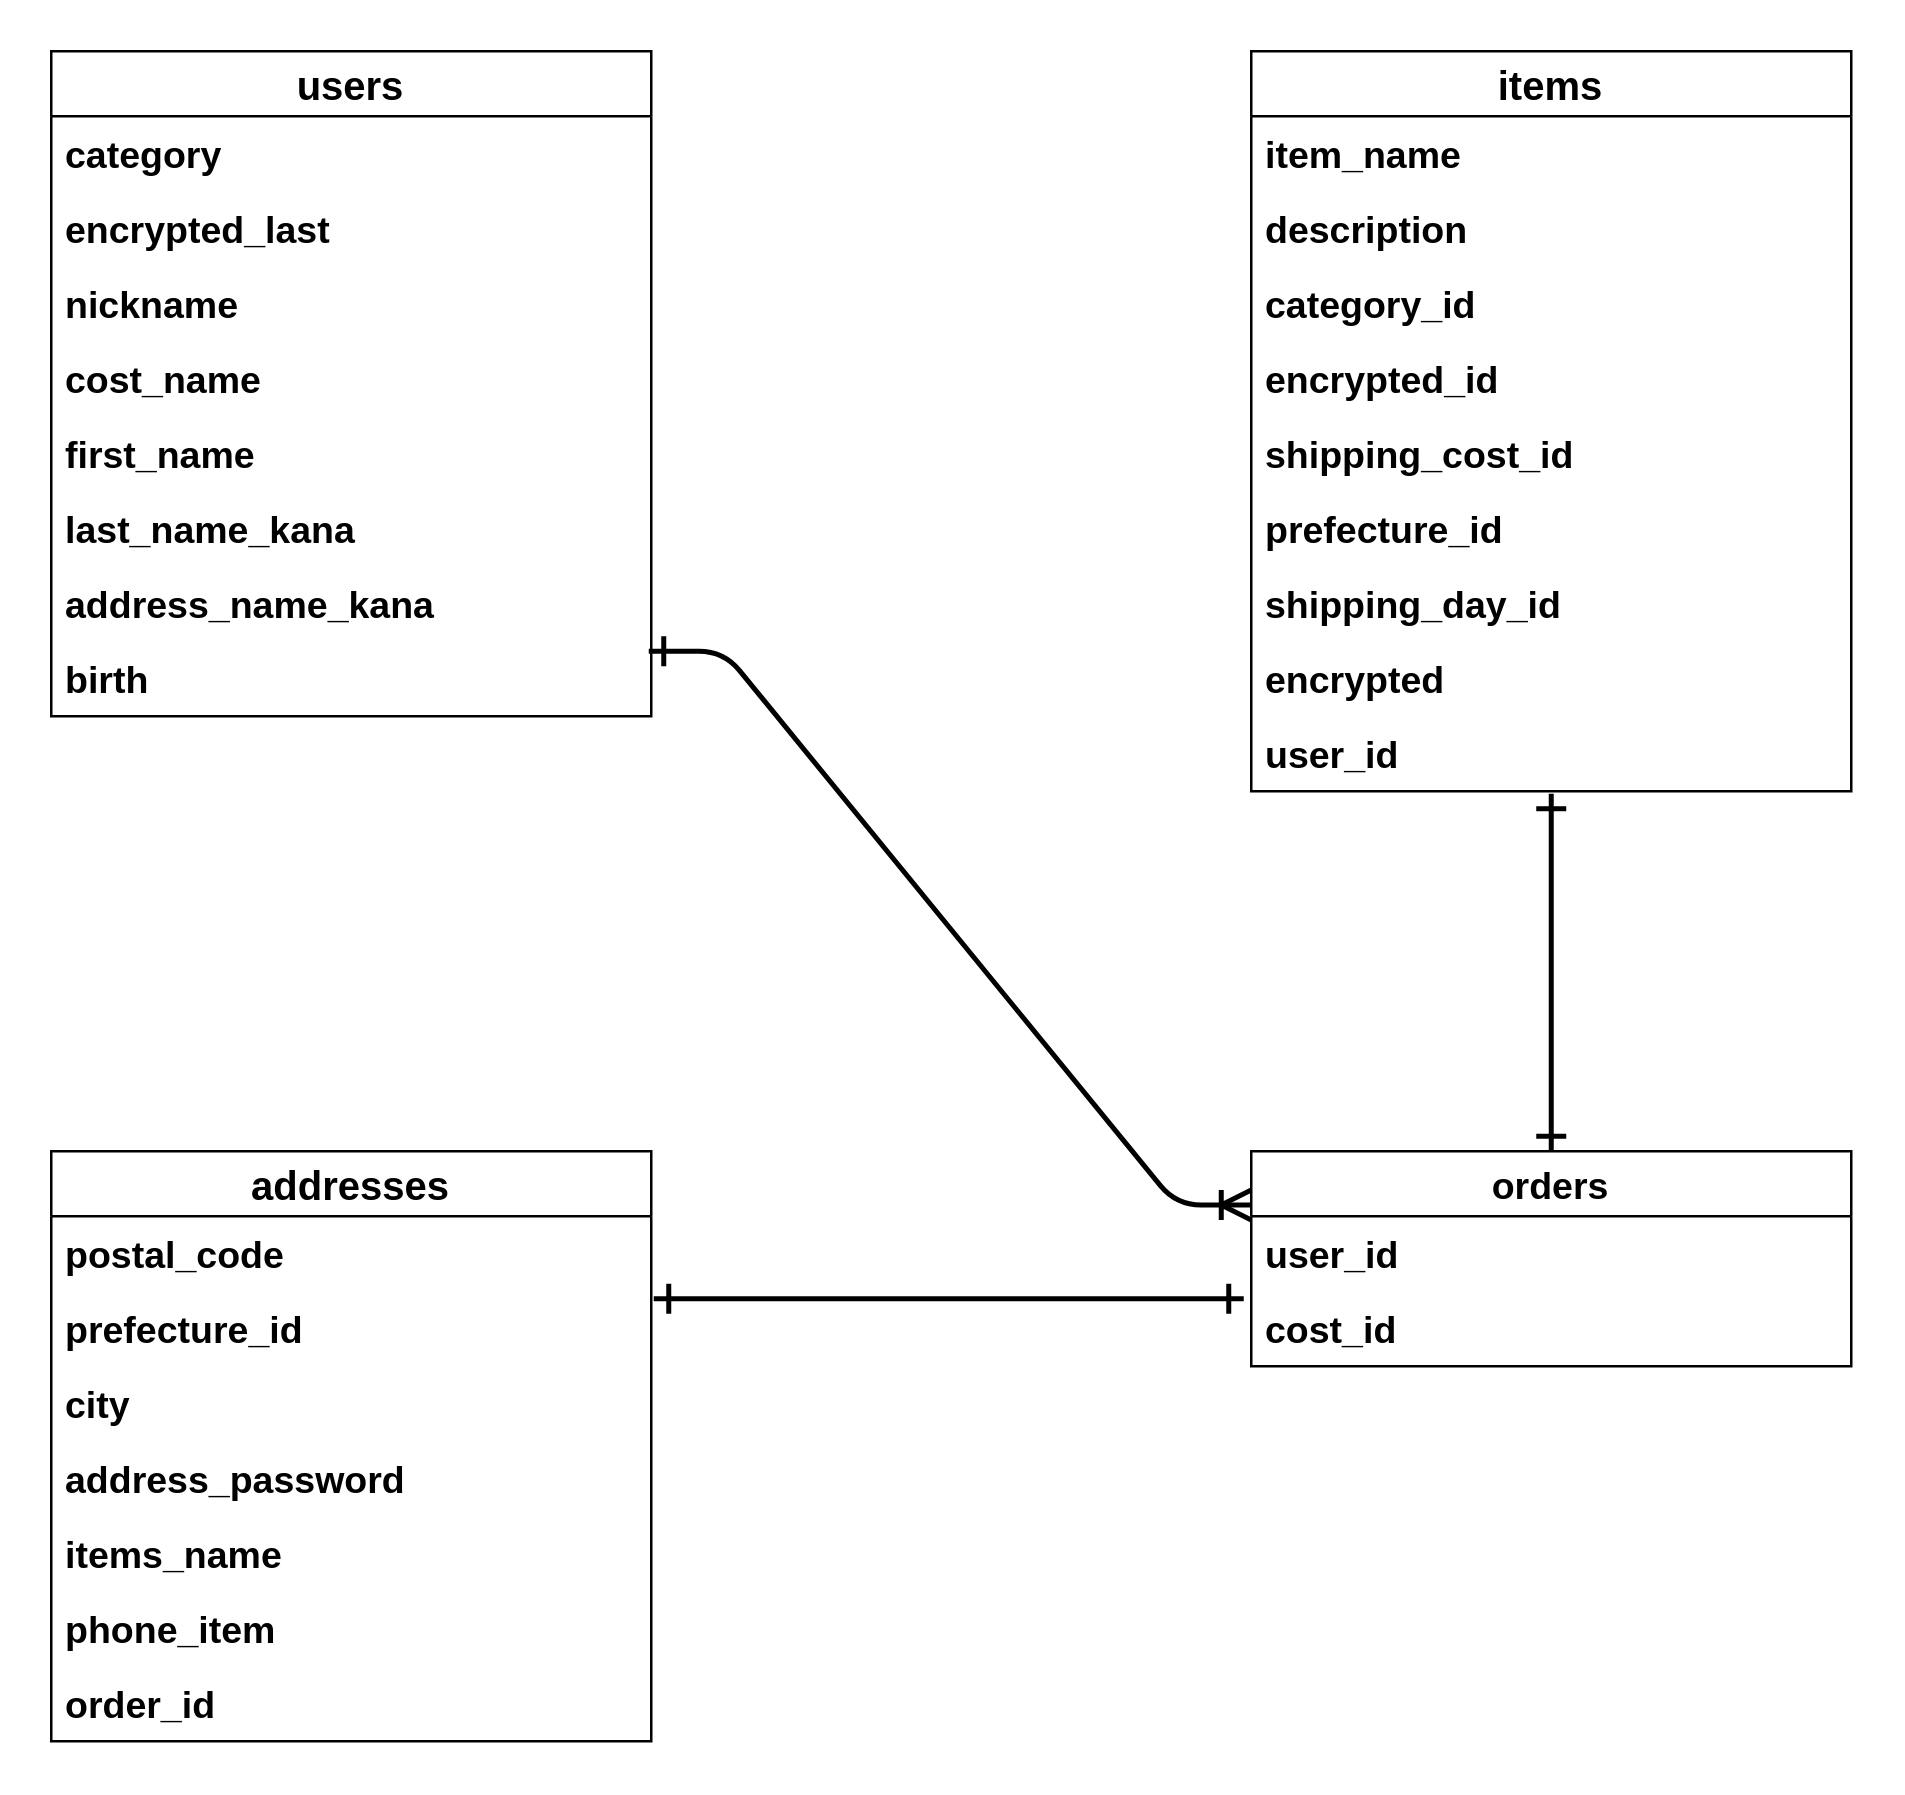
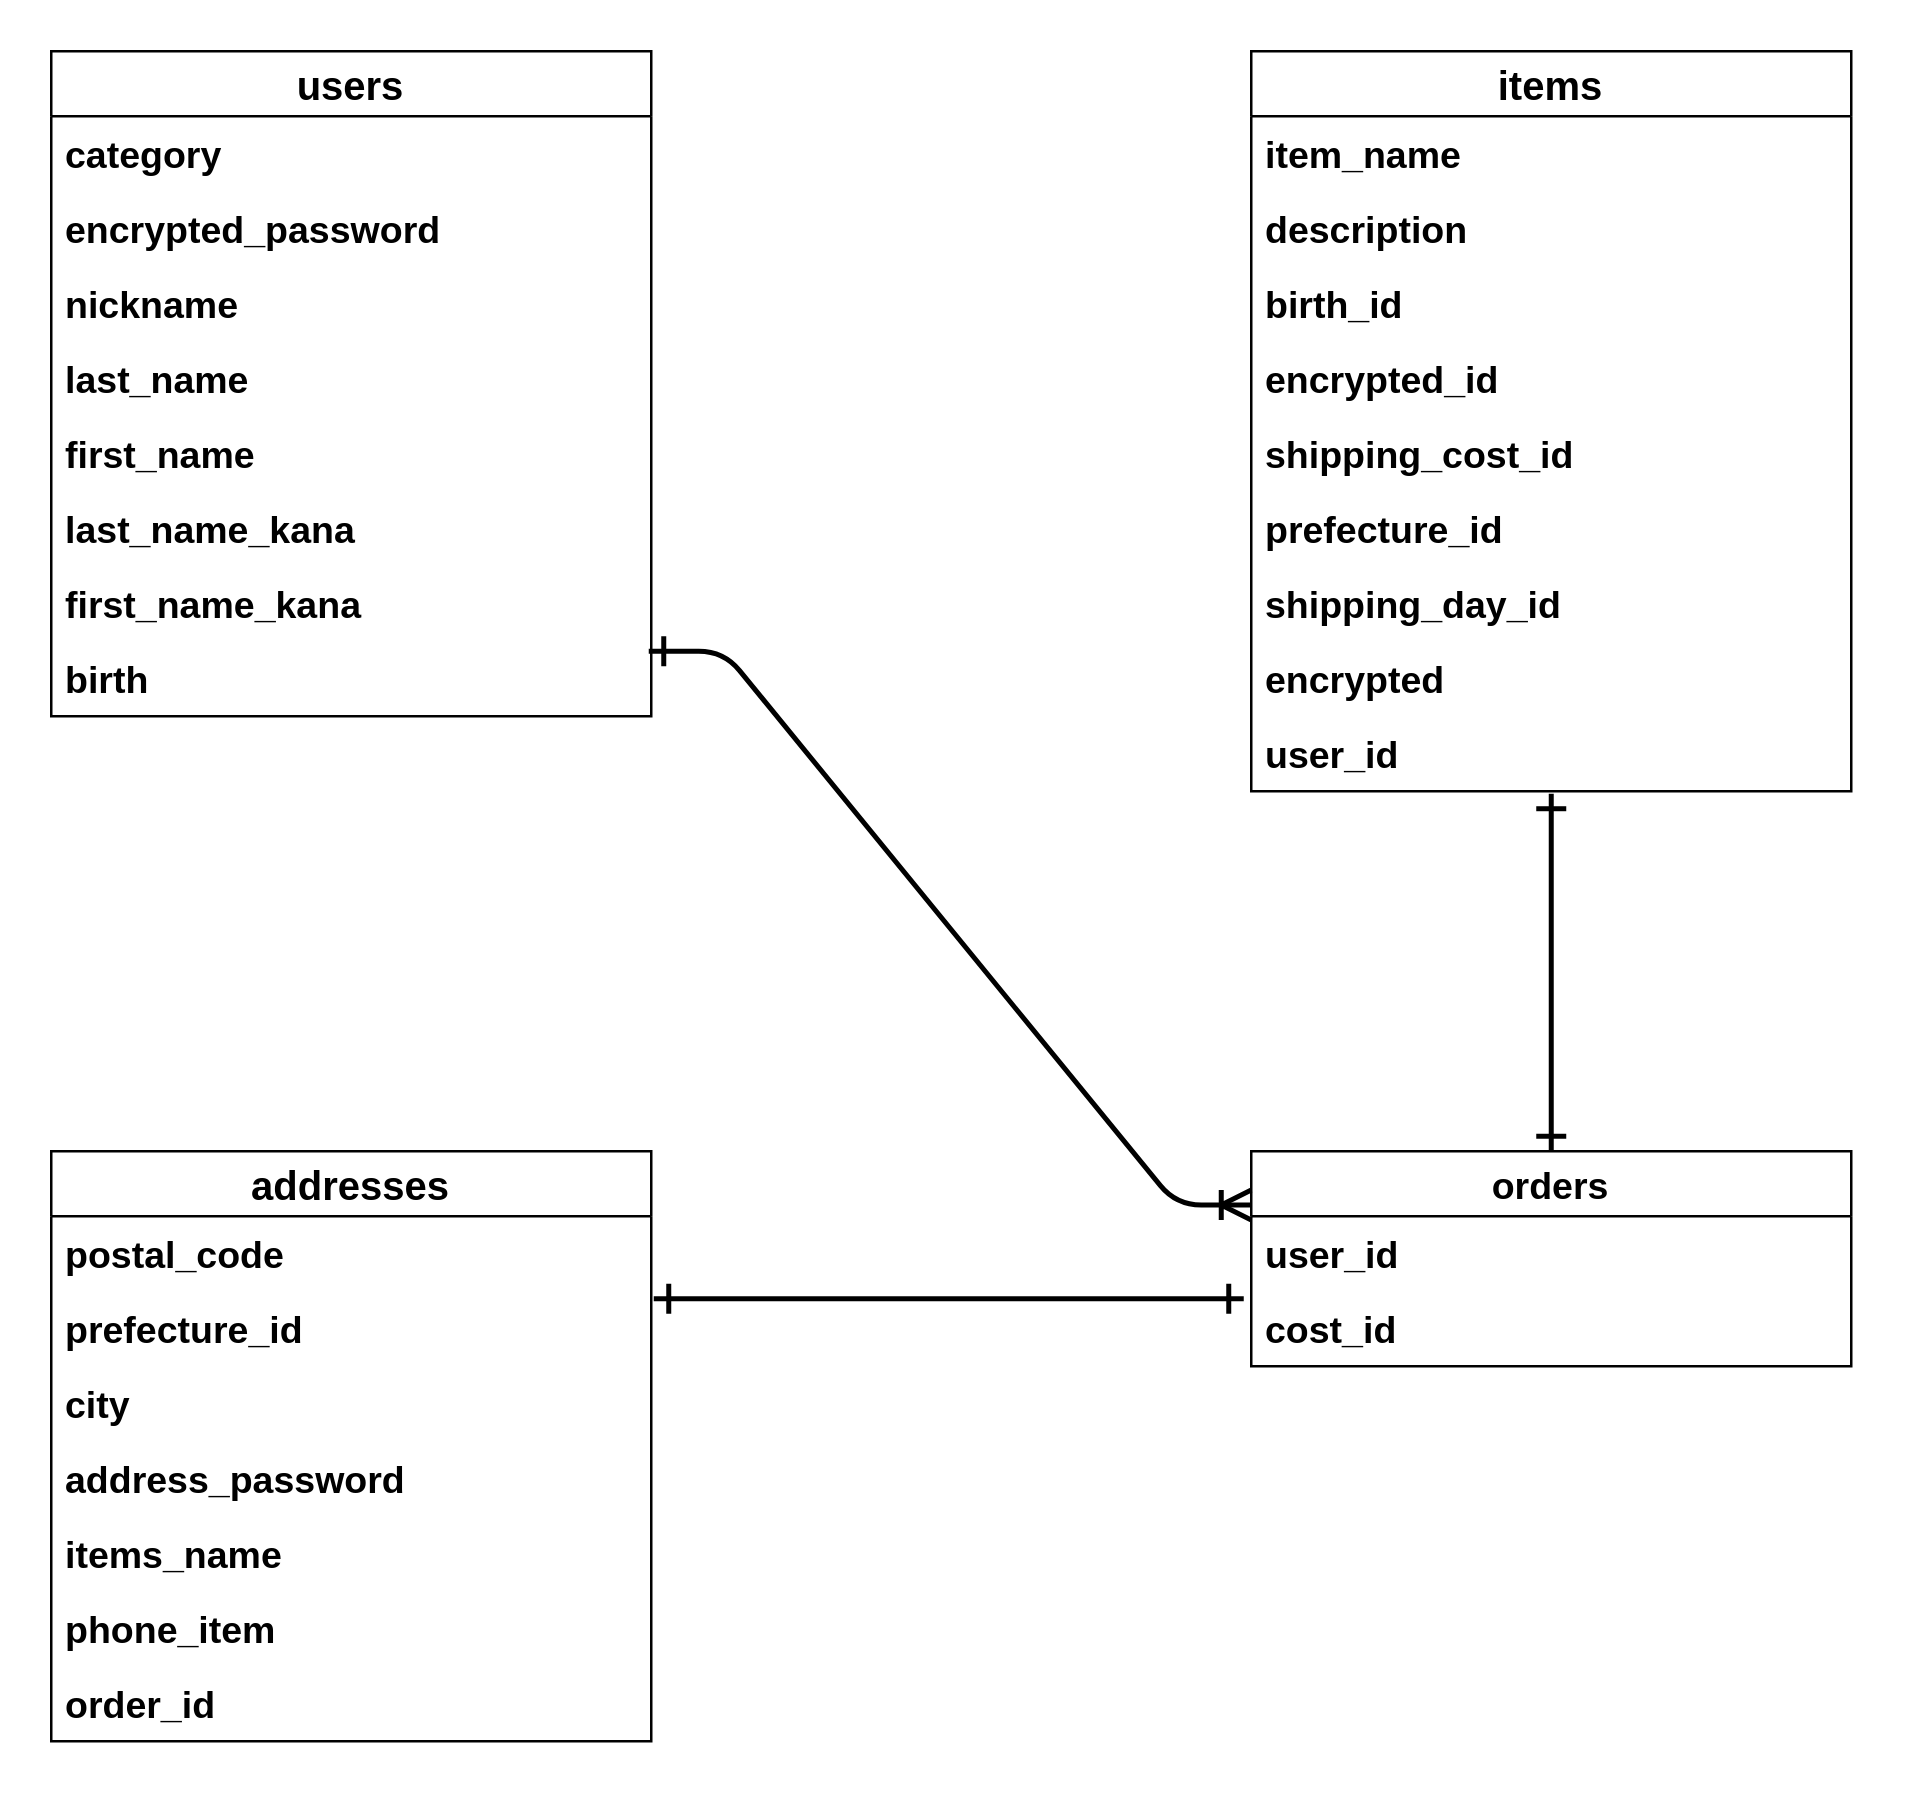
(207, 230) -> (254, 230)
(1376, 305) -> (1339, 305)
(160, 380) -> (155, 380)
(244, 605) -> (218, 605)
